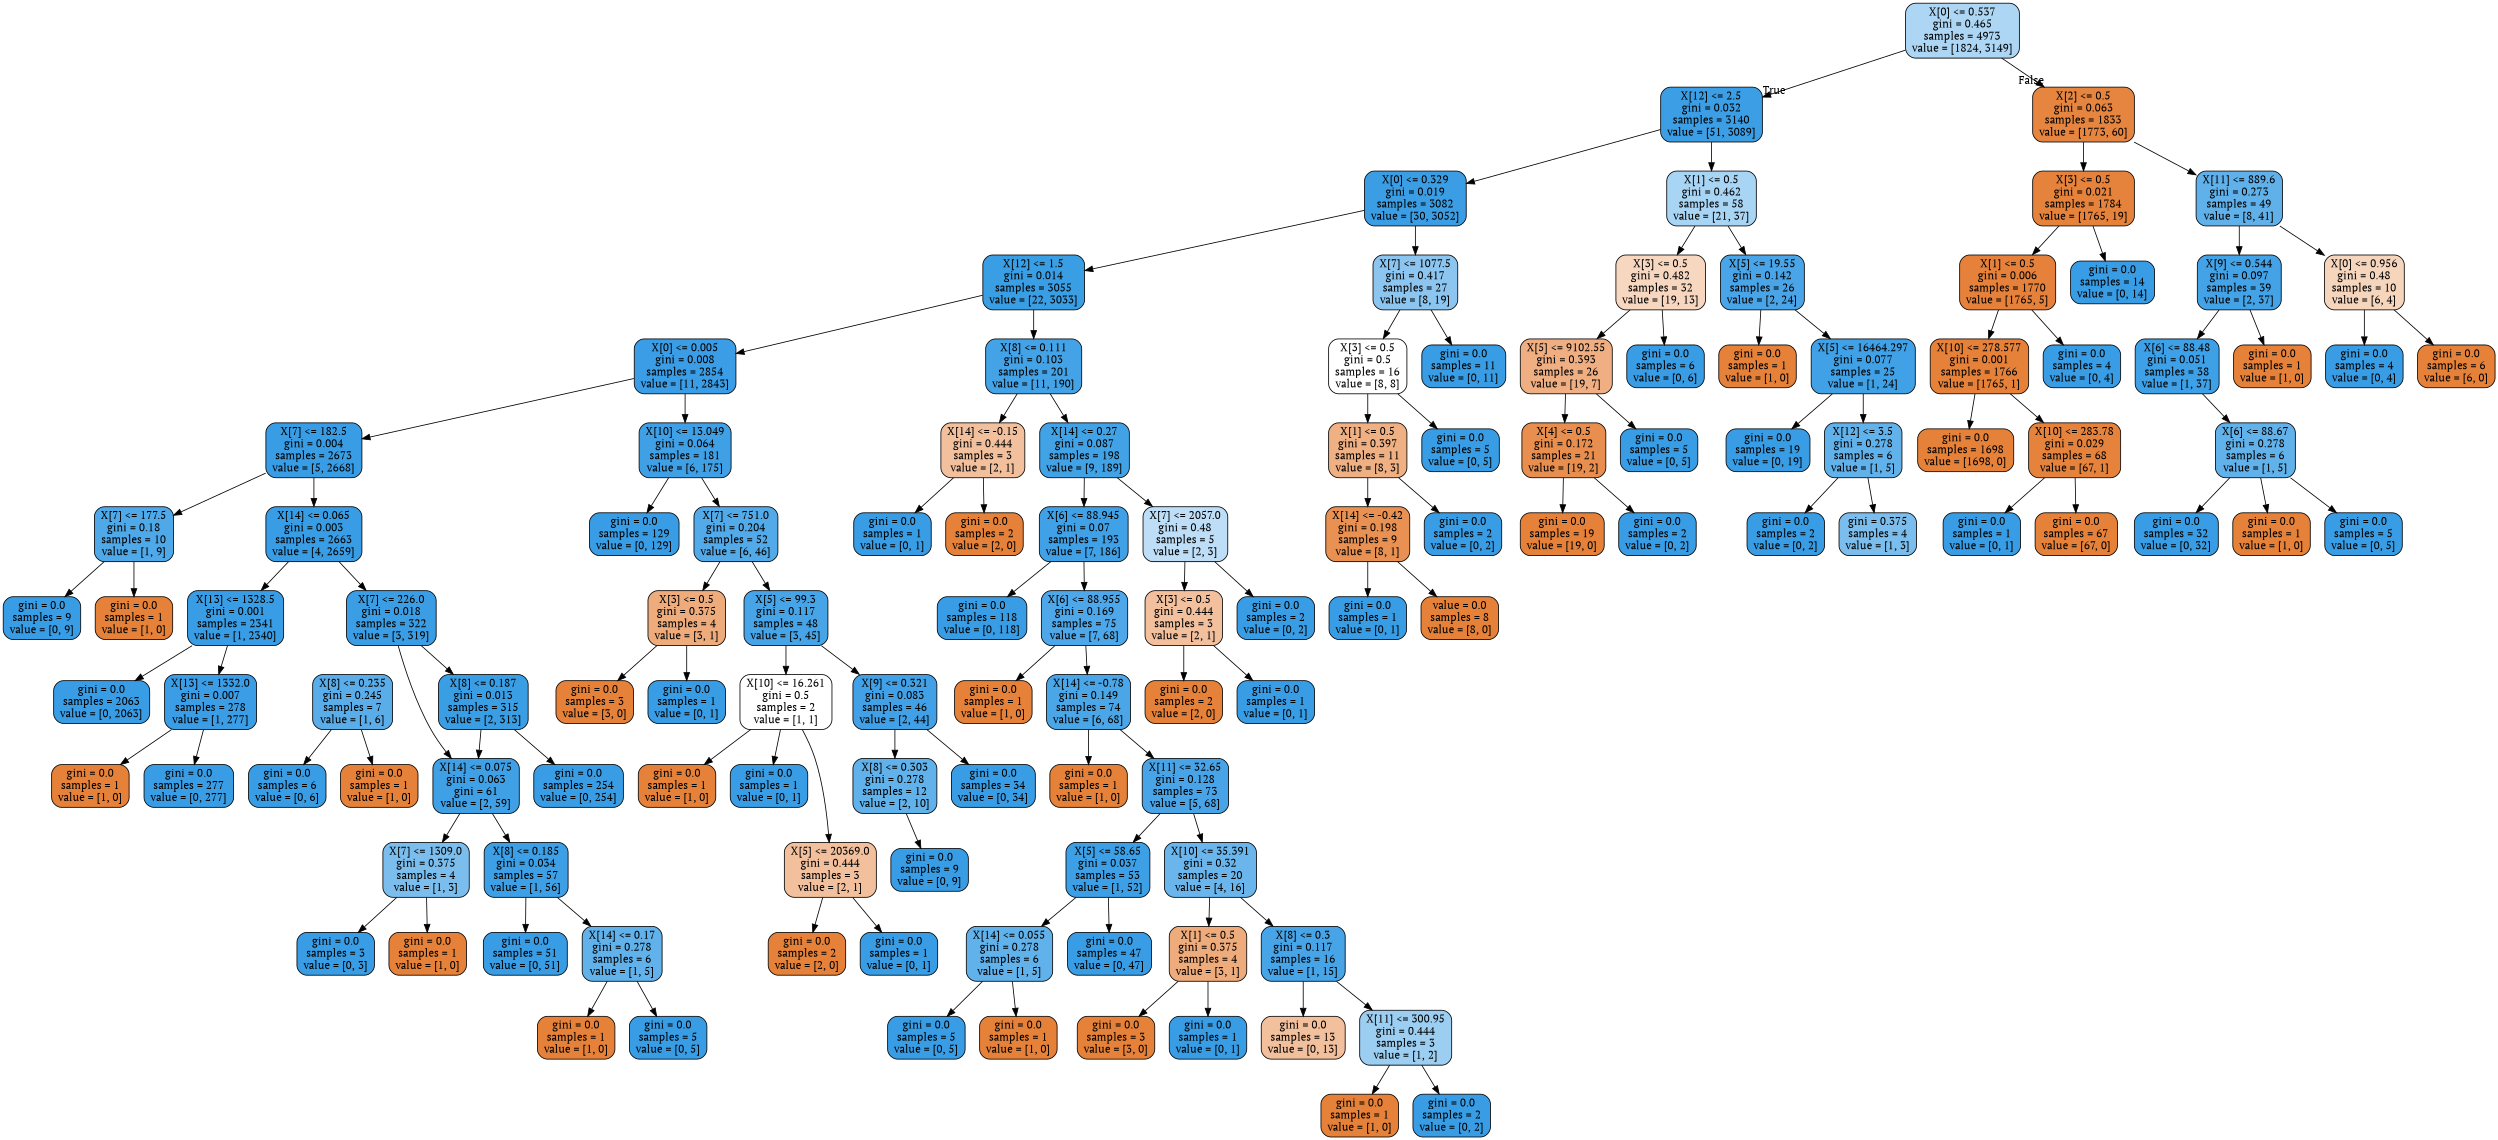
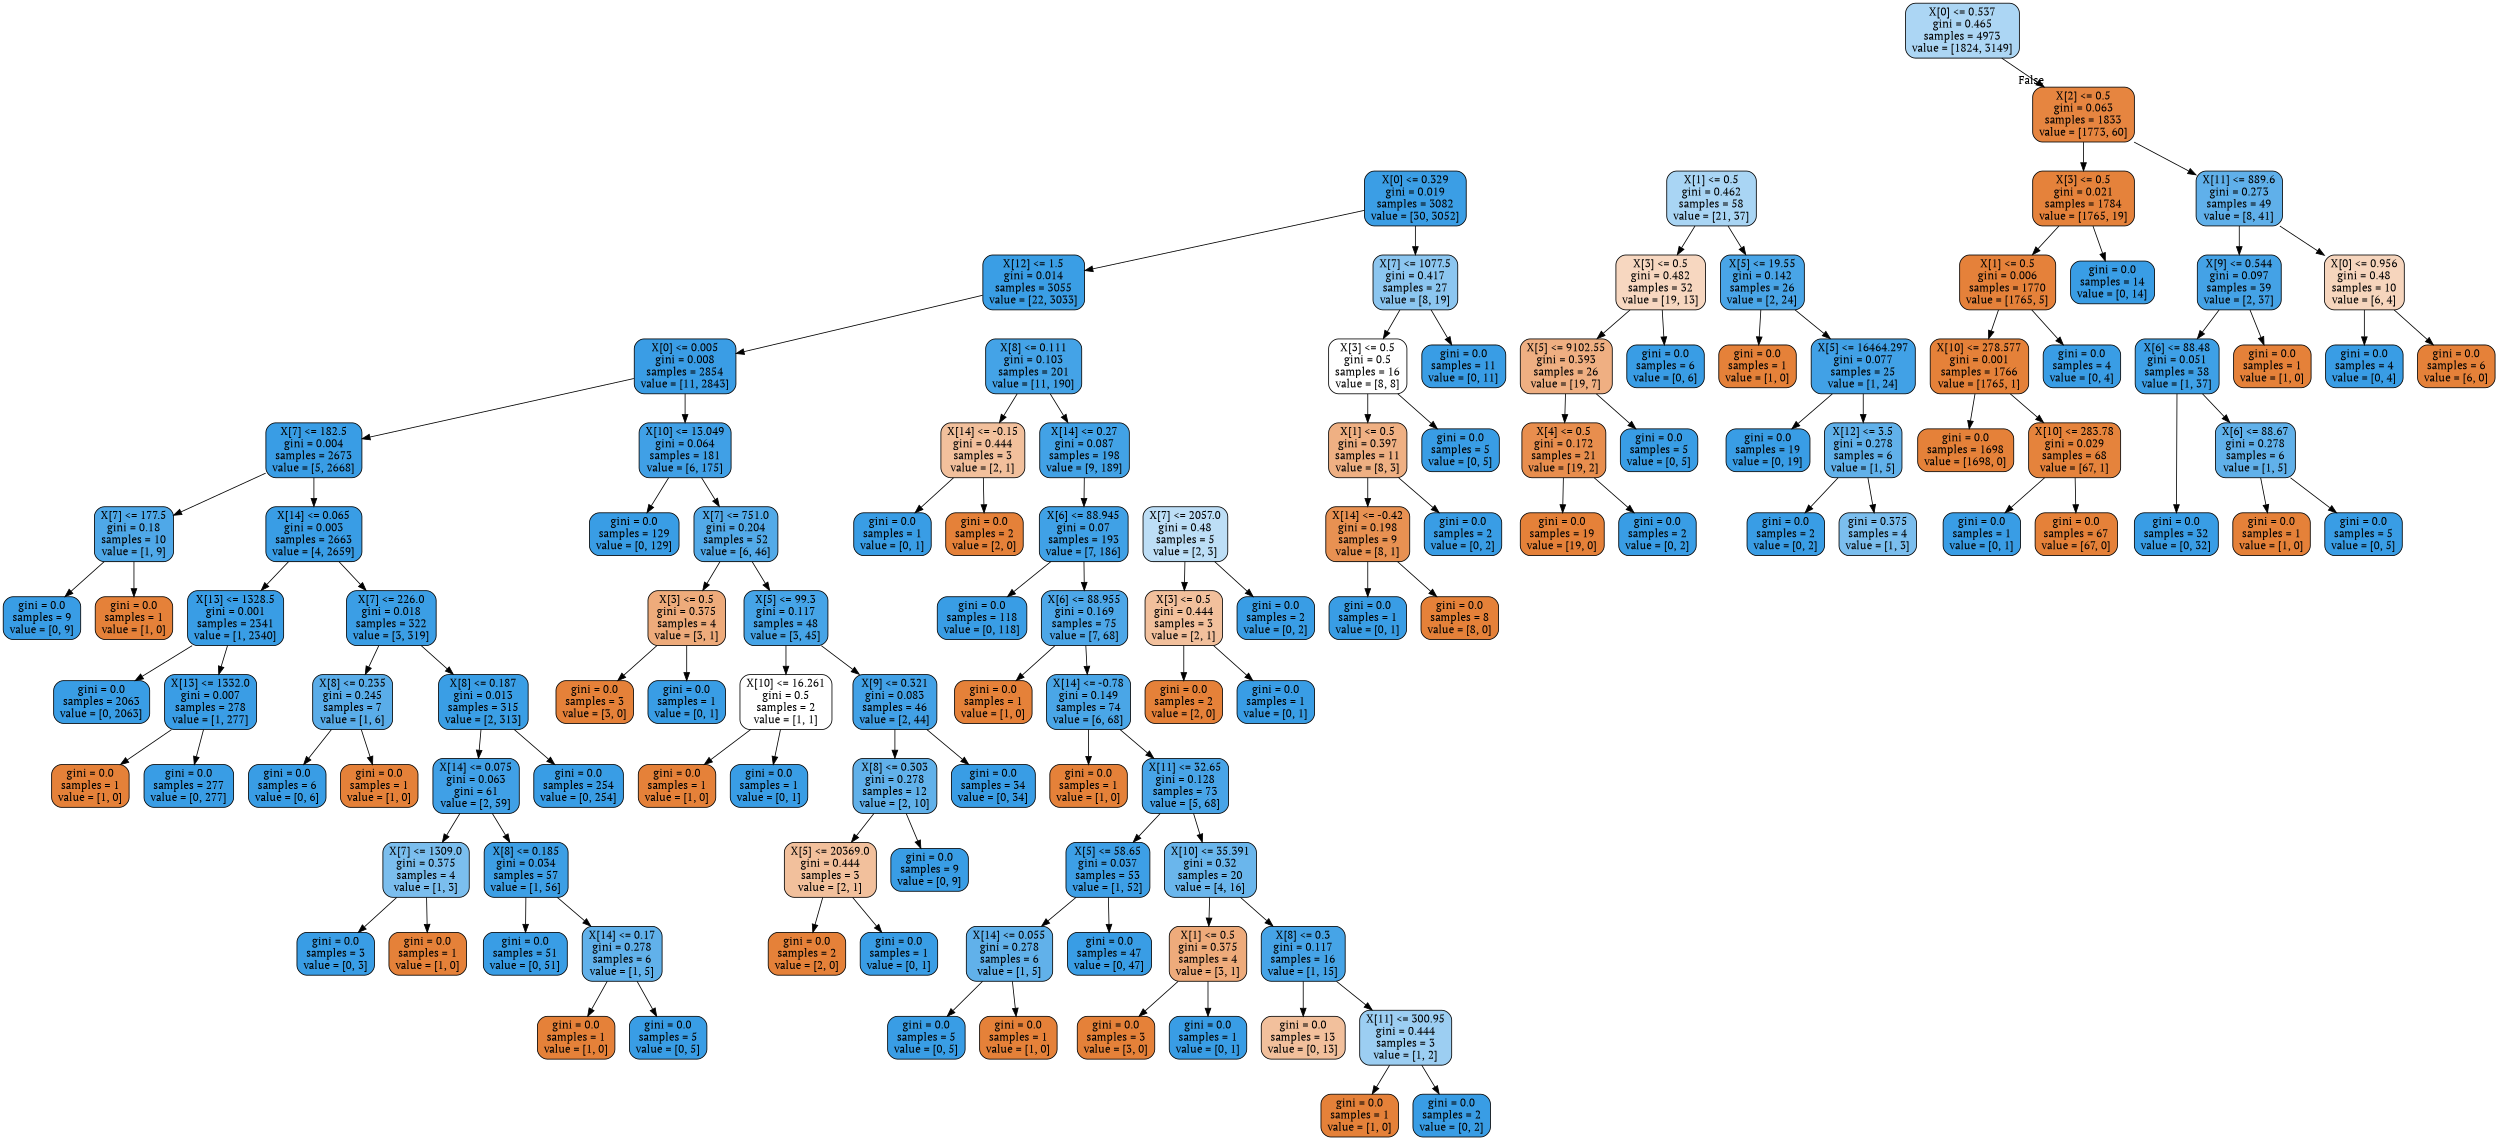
(1712, 115) -> none
(1034, 320) -> none
(1132, 490) -> none
(2216, 492) -> (2177, 449)
(1460, 618) -> (1460, 618)
(417, 701) -> (374, 656)
(821, 780) -> (865, 825)
